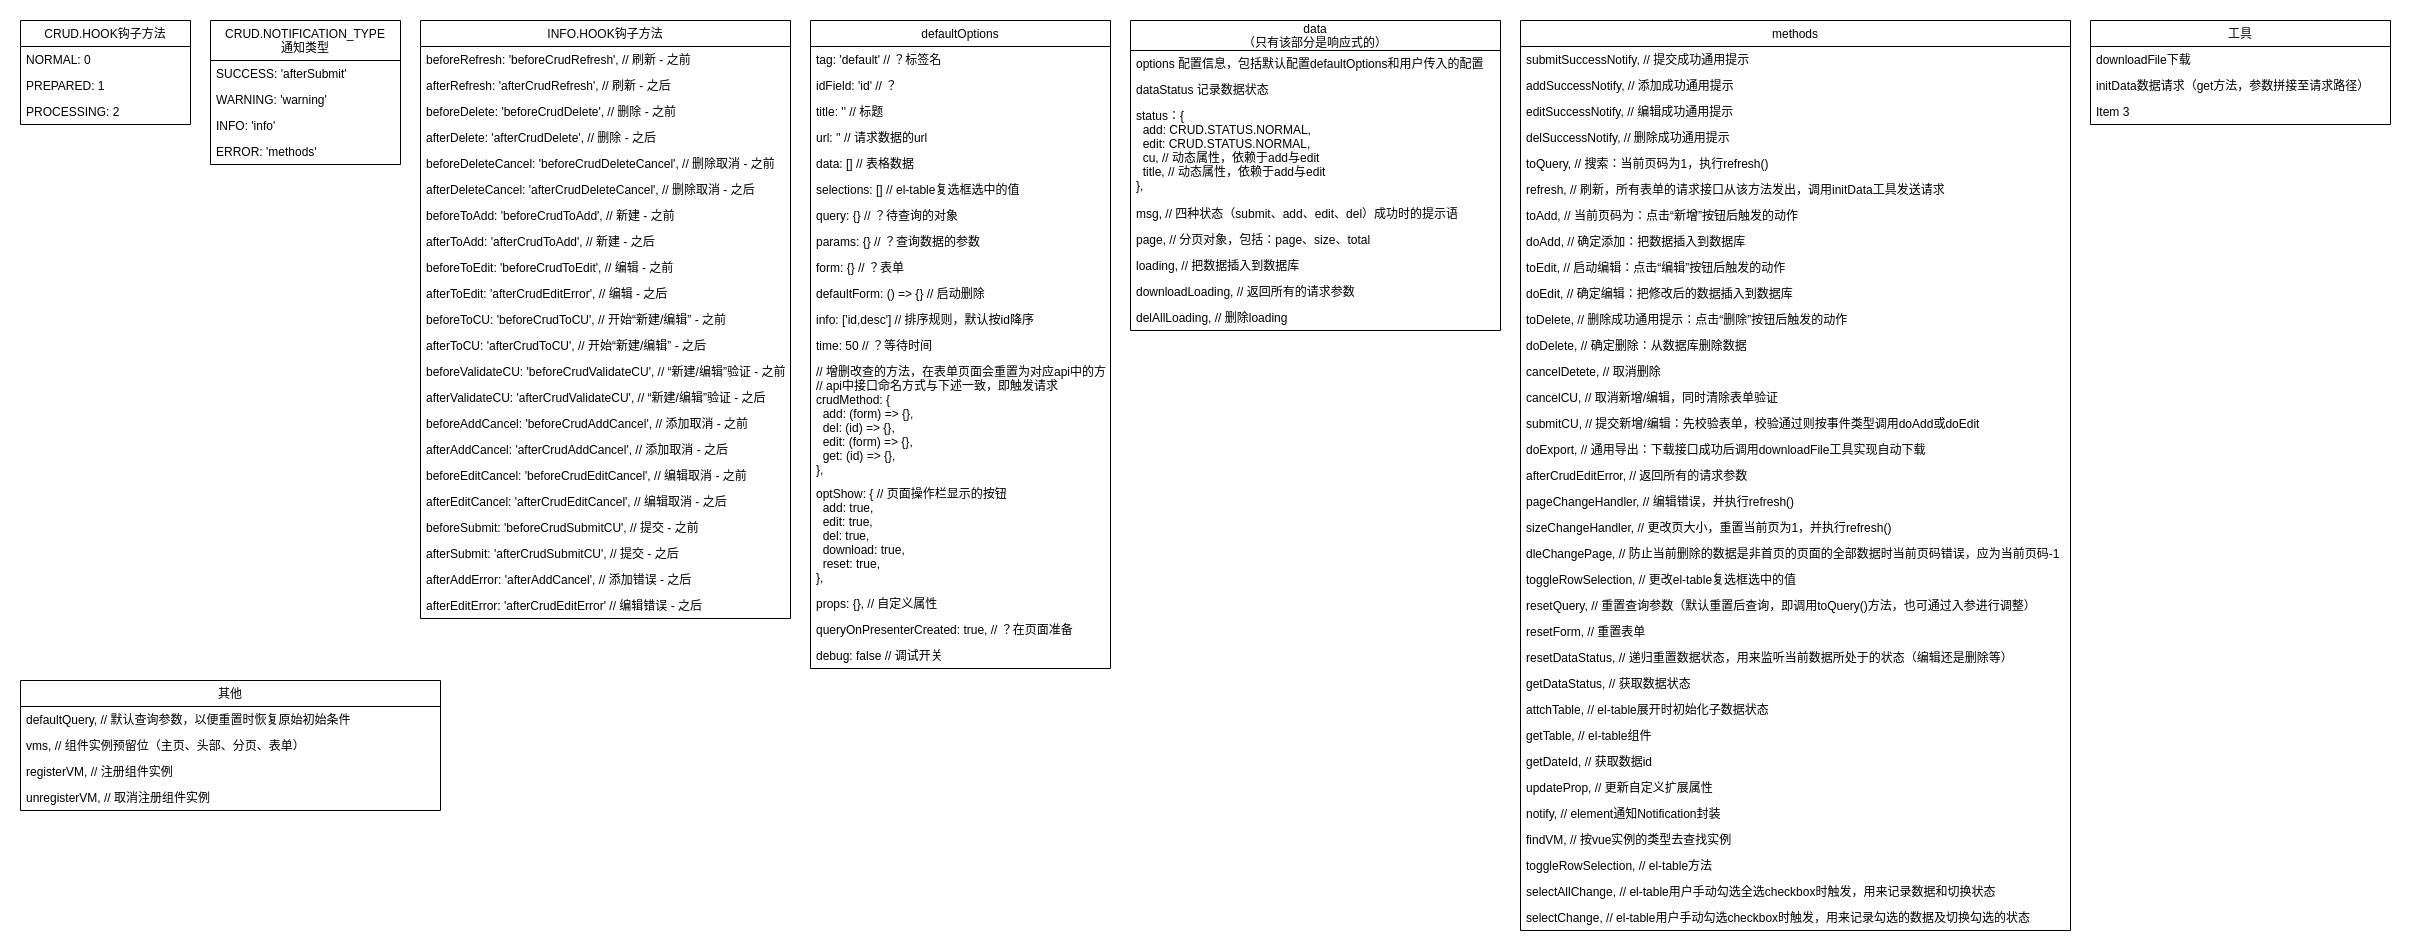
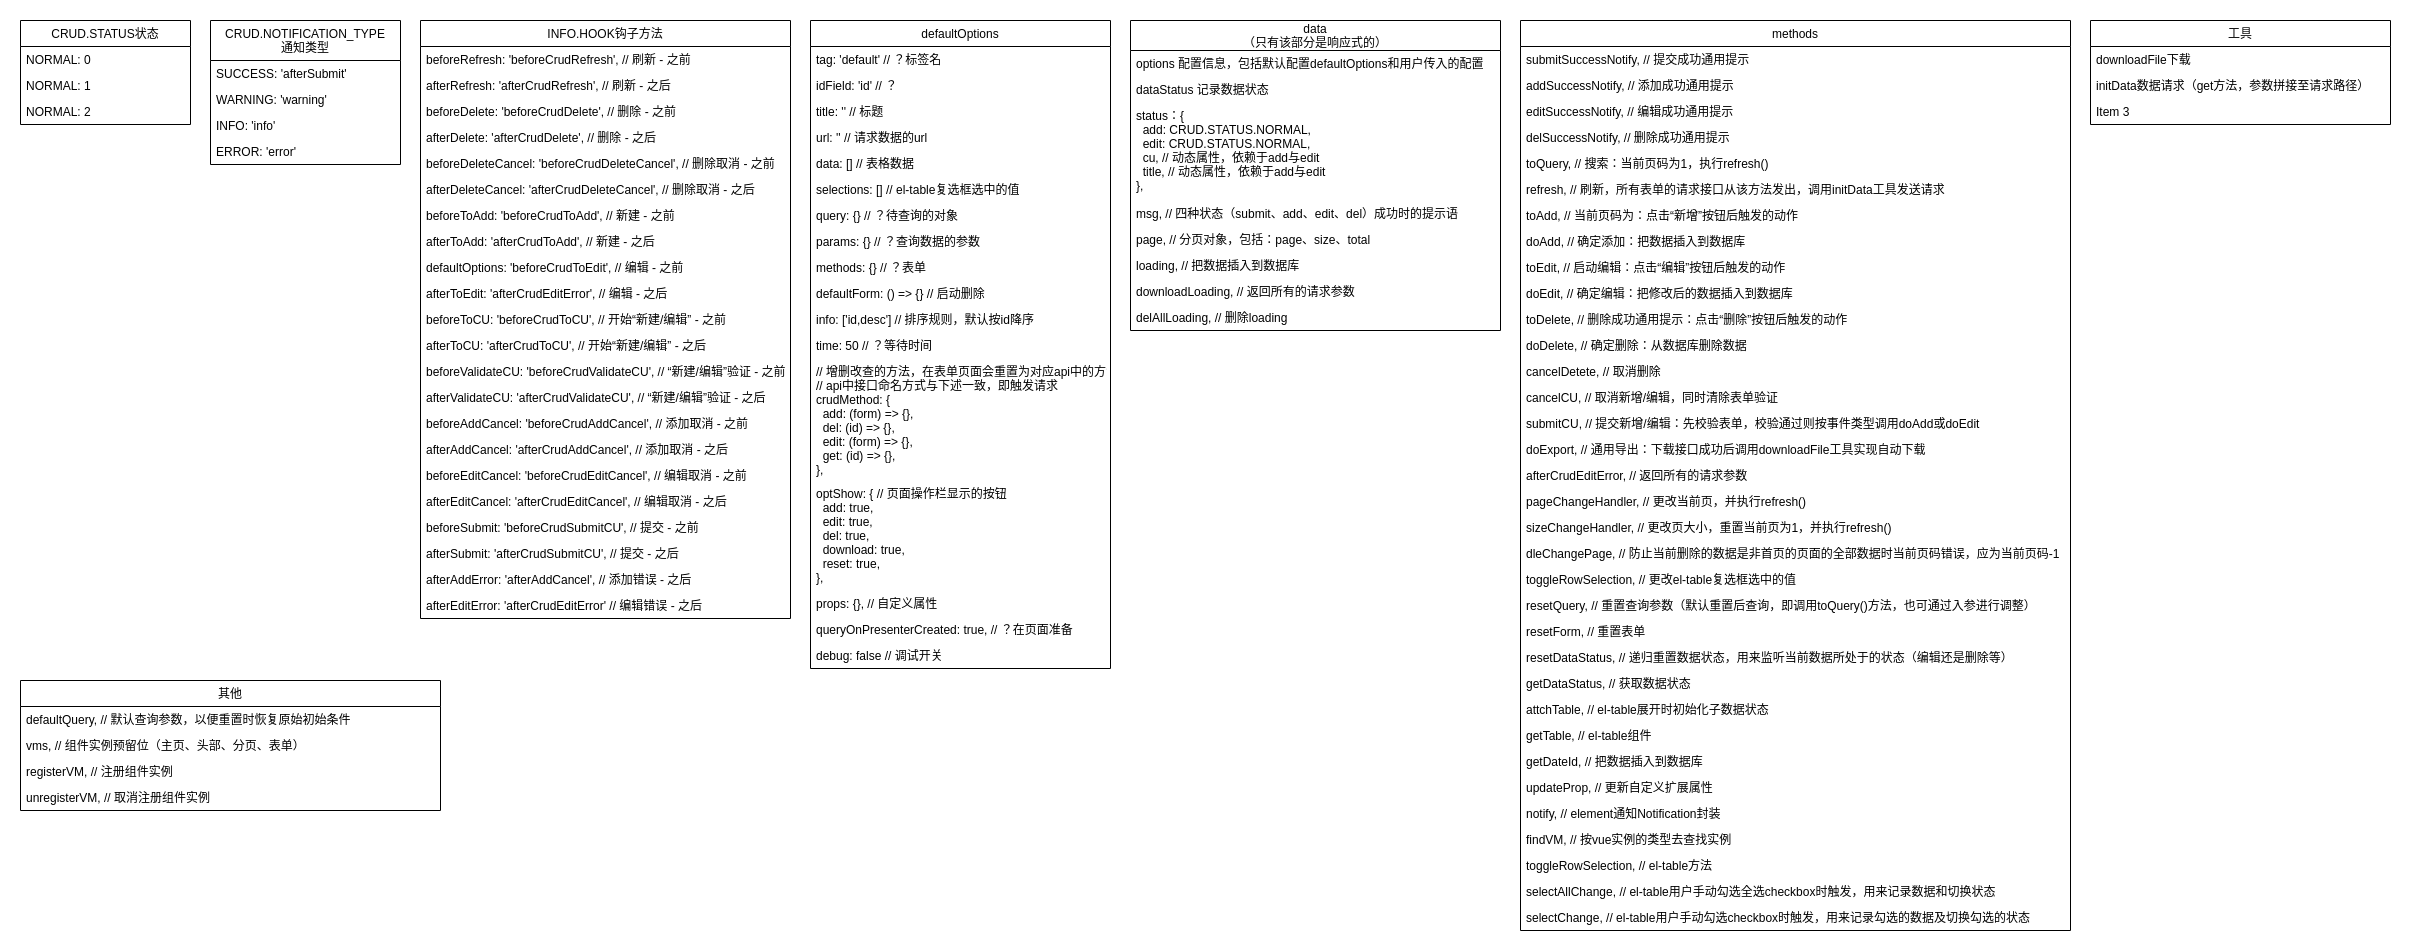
(105, 34) -> (105, 34)
(60, 86) -> (53, 86)
(67, 112) -> (53, 112)
(264, 152) -> (257, 152)
(567, 268) -> (572, 268)
(868, 268) -> (878, 268)
(1672, 502) -> (1678, 502)
(1598, 762) -> (1622, 762)
